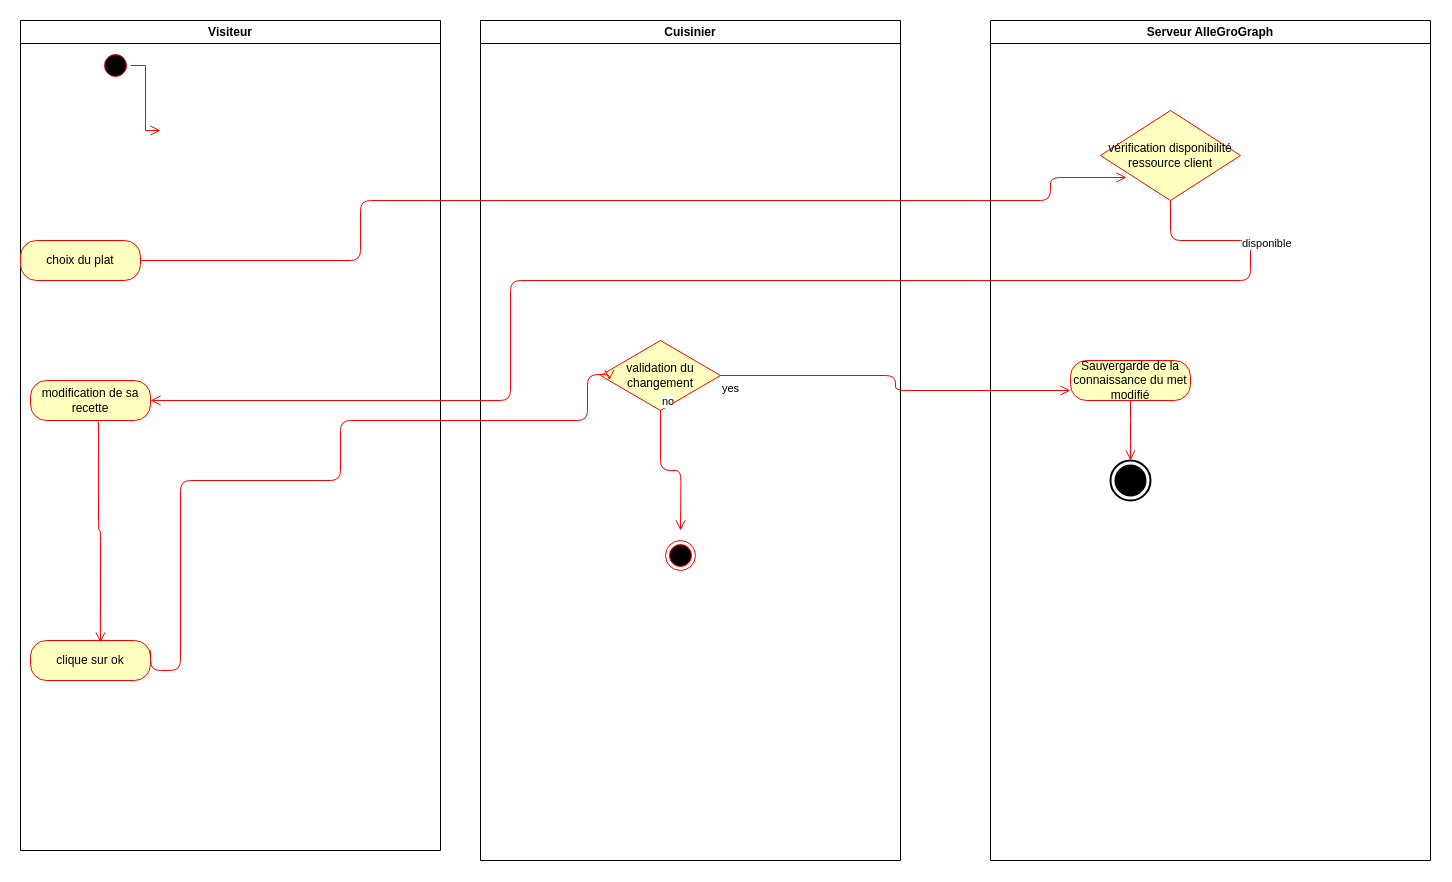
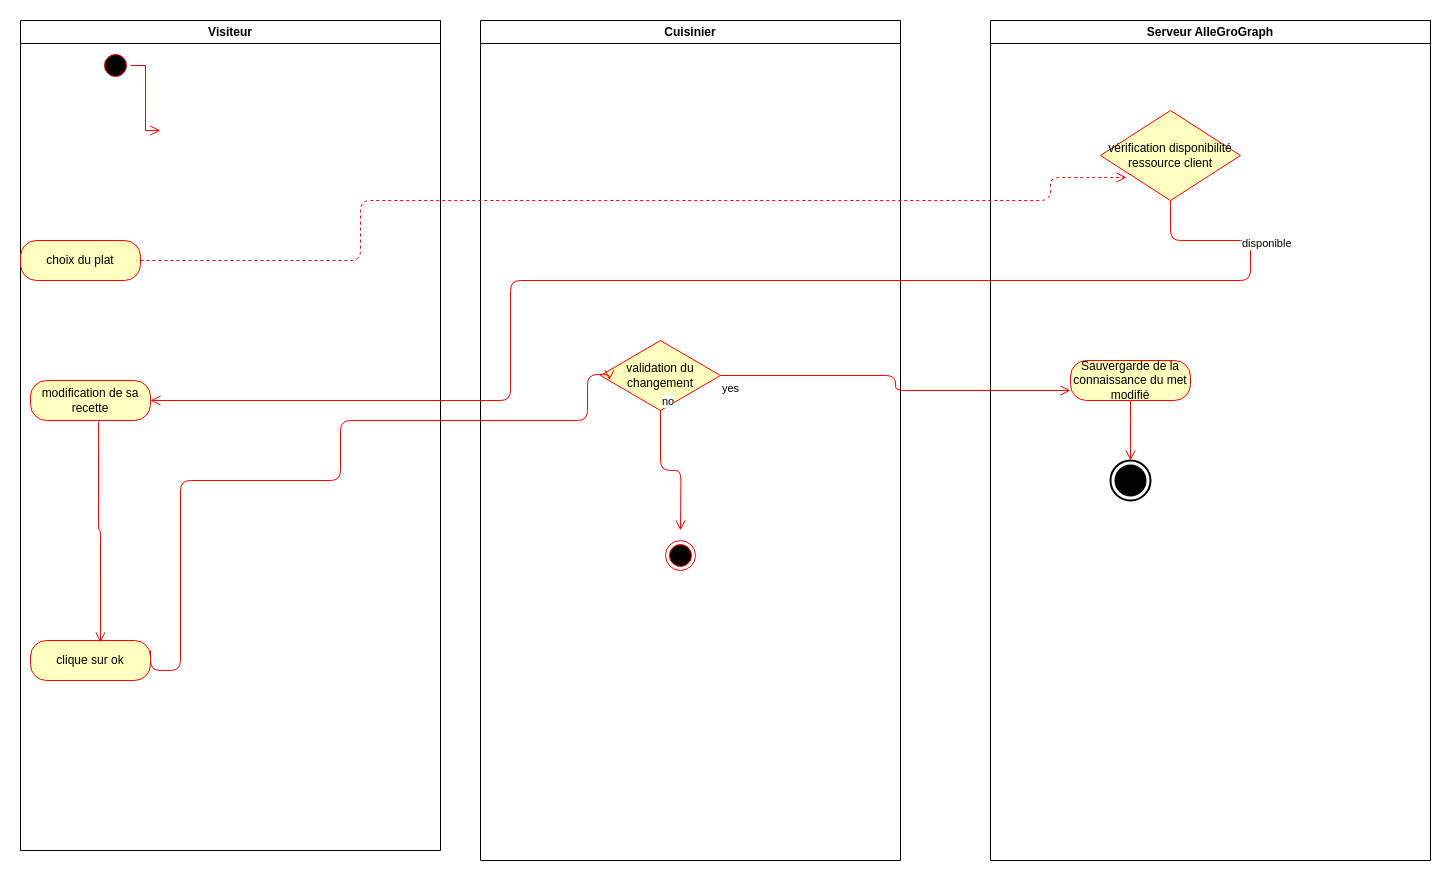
(615, 201) -> (615, 201)
